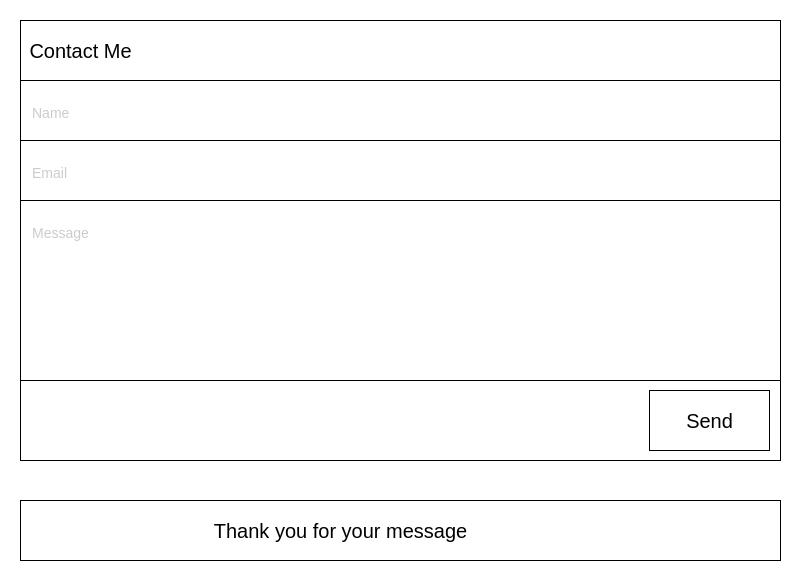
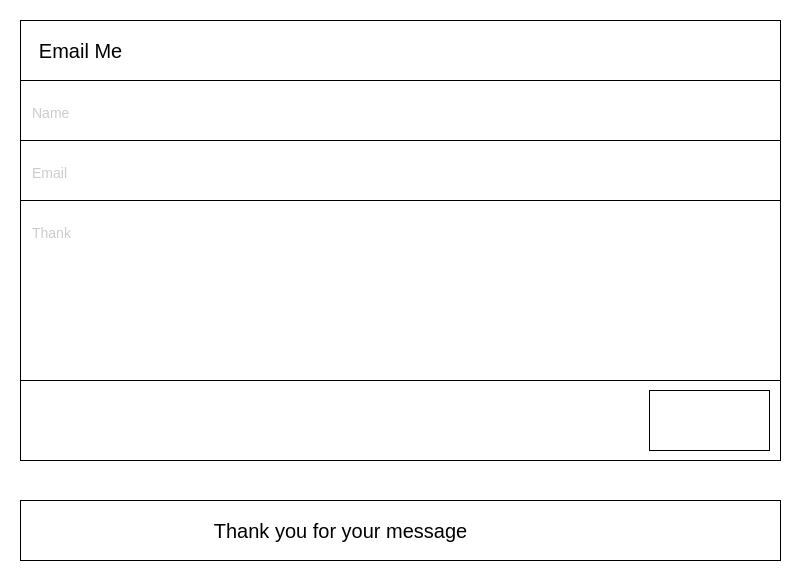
(81, 51) -> (81, 51)
(80, 231) -> (66, 231)
(710, 421) -> none
